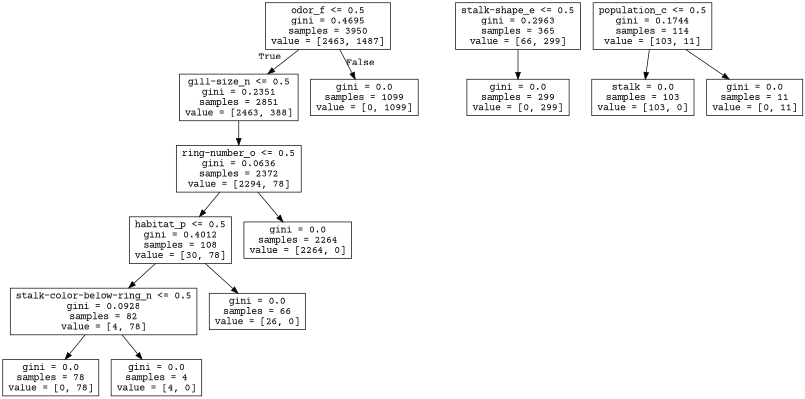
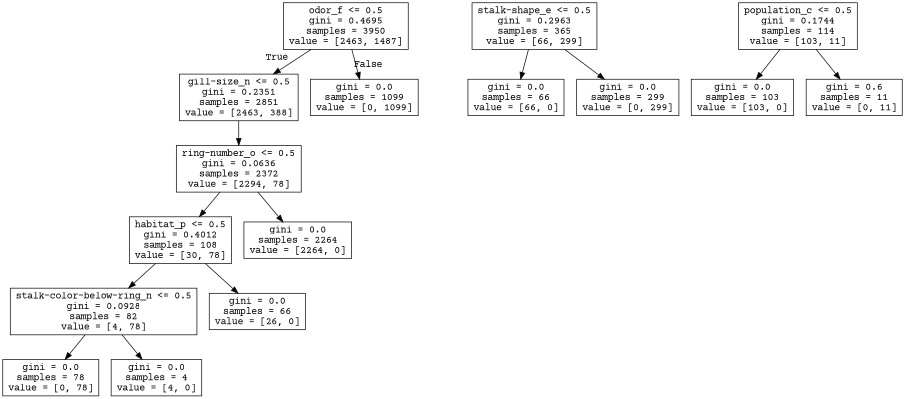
none -> (516, 97)
(643, 97) -> (742, 97)
(755, 97) -> (854, 97)
